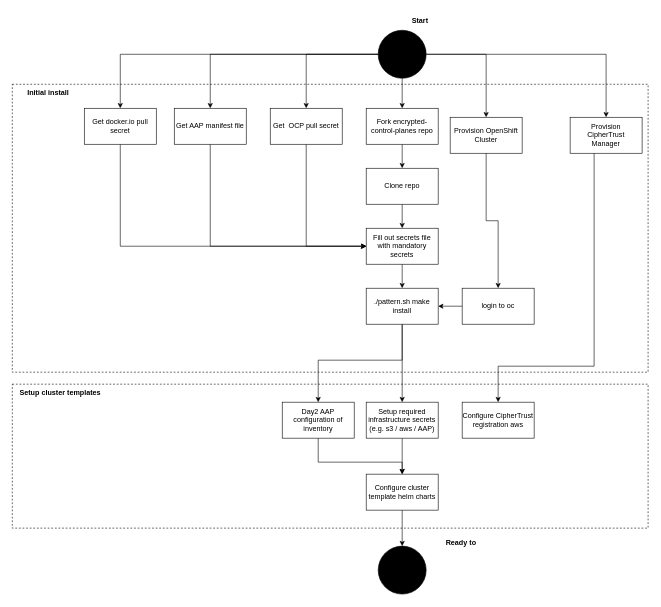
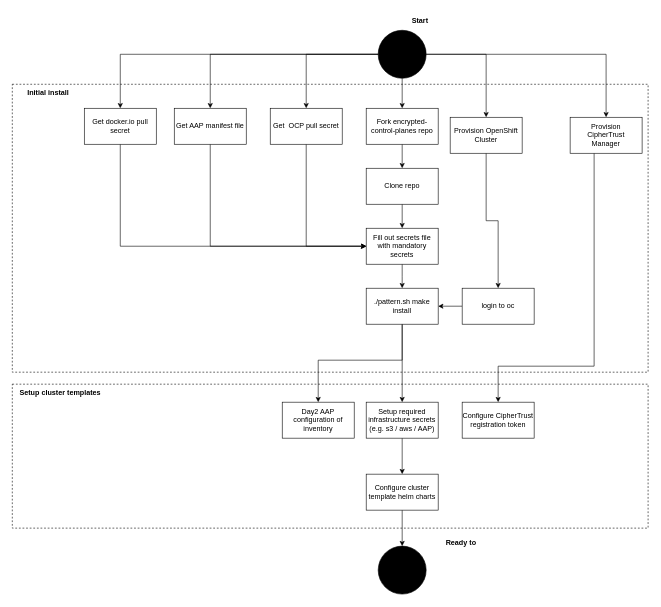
(498, 420) -> (498, 420)
(347, 462) -> none
